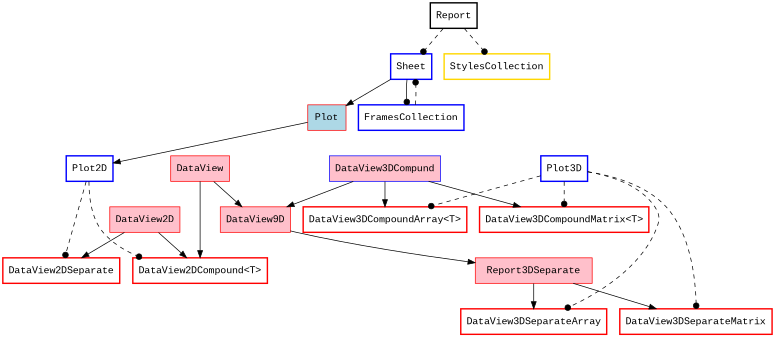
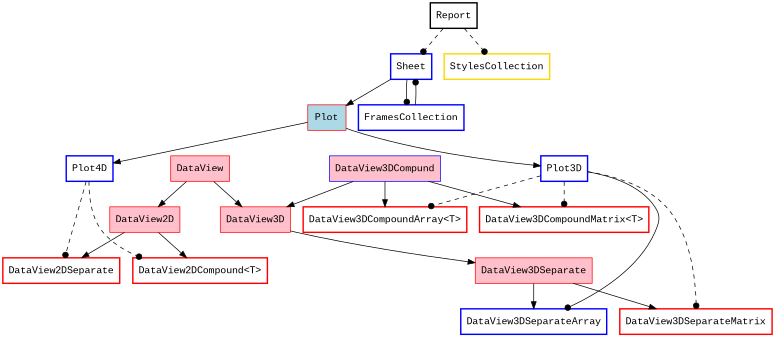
(416, 95) -> (416, 95)
none -> (439, 152)
(90, 169) -> (90, 169)
(200, 216) -> (175, 192)
(255, 220) -> (255, 220)
(653, 237) -> (653, 237)
(534, 271) -> (534, 271)
(534, 322) -> (534, 322)
